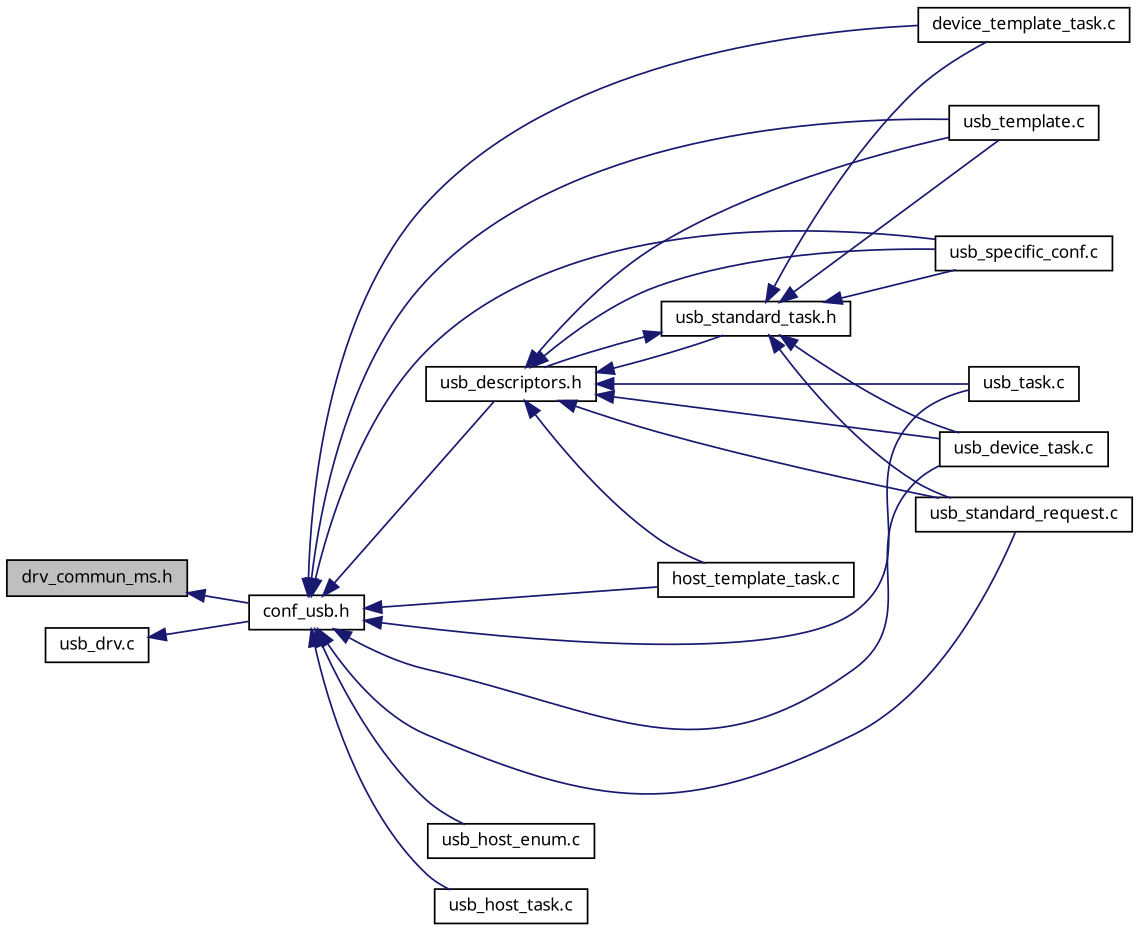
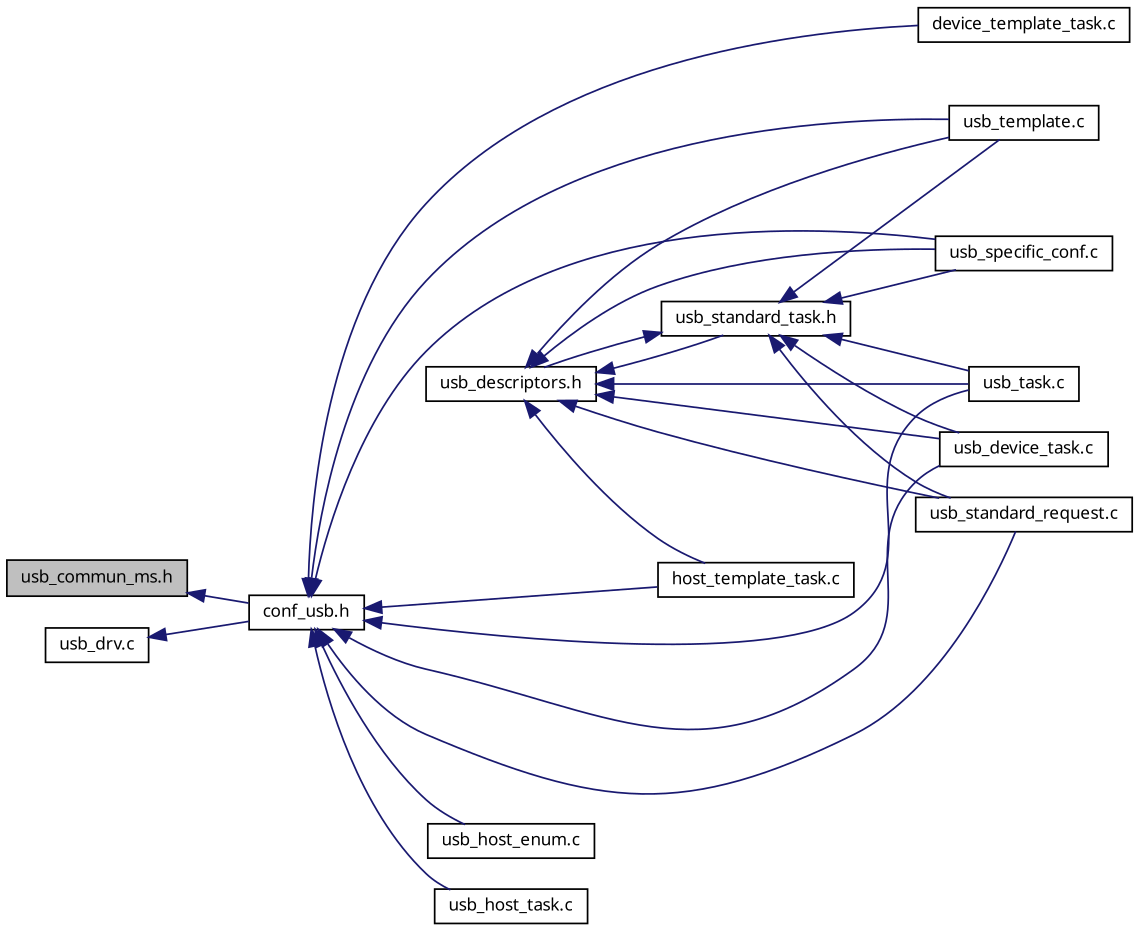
(864, 148) -> (905, 355)
(415, 492) -> none
(97, 578) -> (97, 578)
